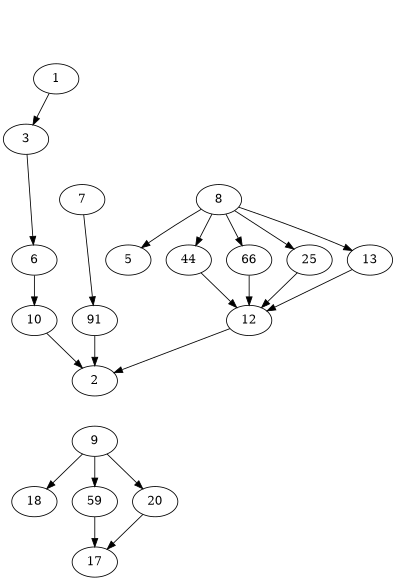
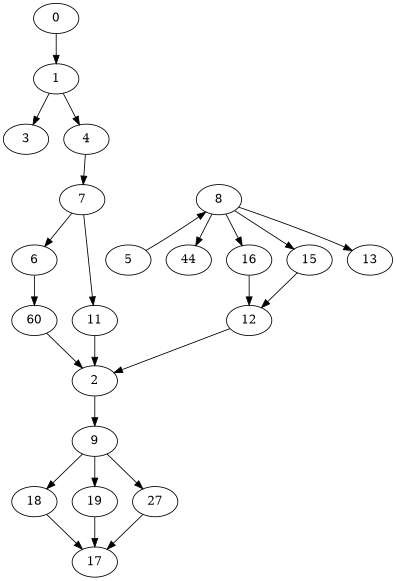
none -> (56, 18)
none -> (86, 139)
(30, 195) -> (61, 227)
(175, 226) -> (173, 234)
(249, 260) -> (249, 260)
(310, 260) -> (310, 260)
(216, 287) -> none
(313, 288) -> none
(34, 320) -> (34, 320)
(95, 320) -> (95, 320)
none -> (95, 407)
(95, 502) -> (95, 502)
(155, 502) -> (155, 502)
none -> (61, 529)
